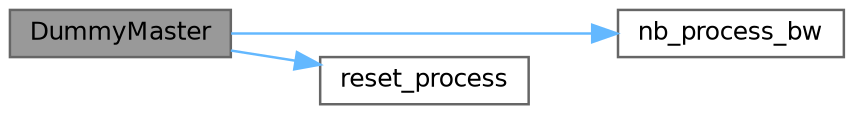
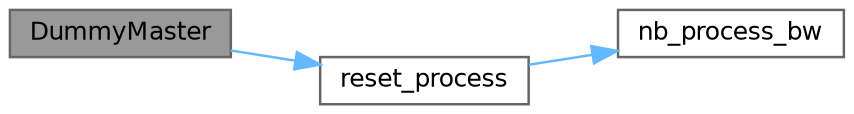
(411, 34) -> (561, 60)
